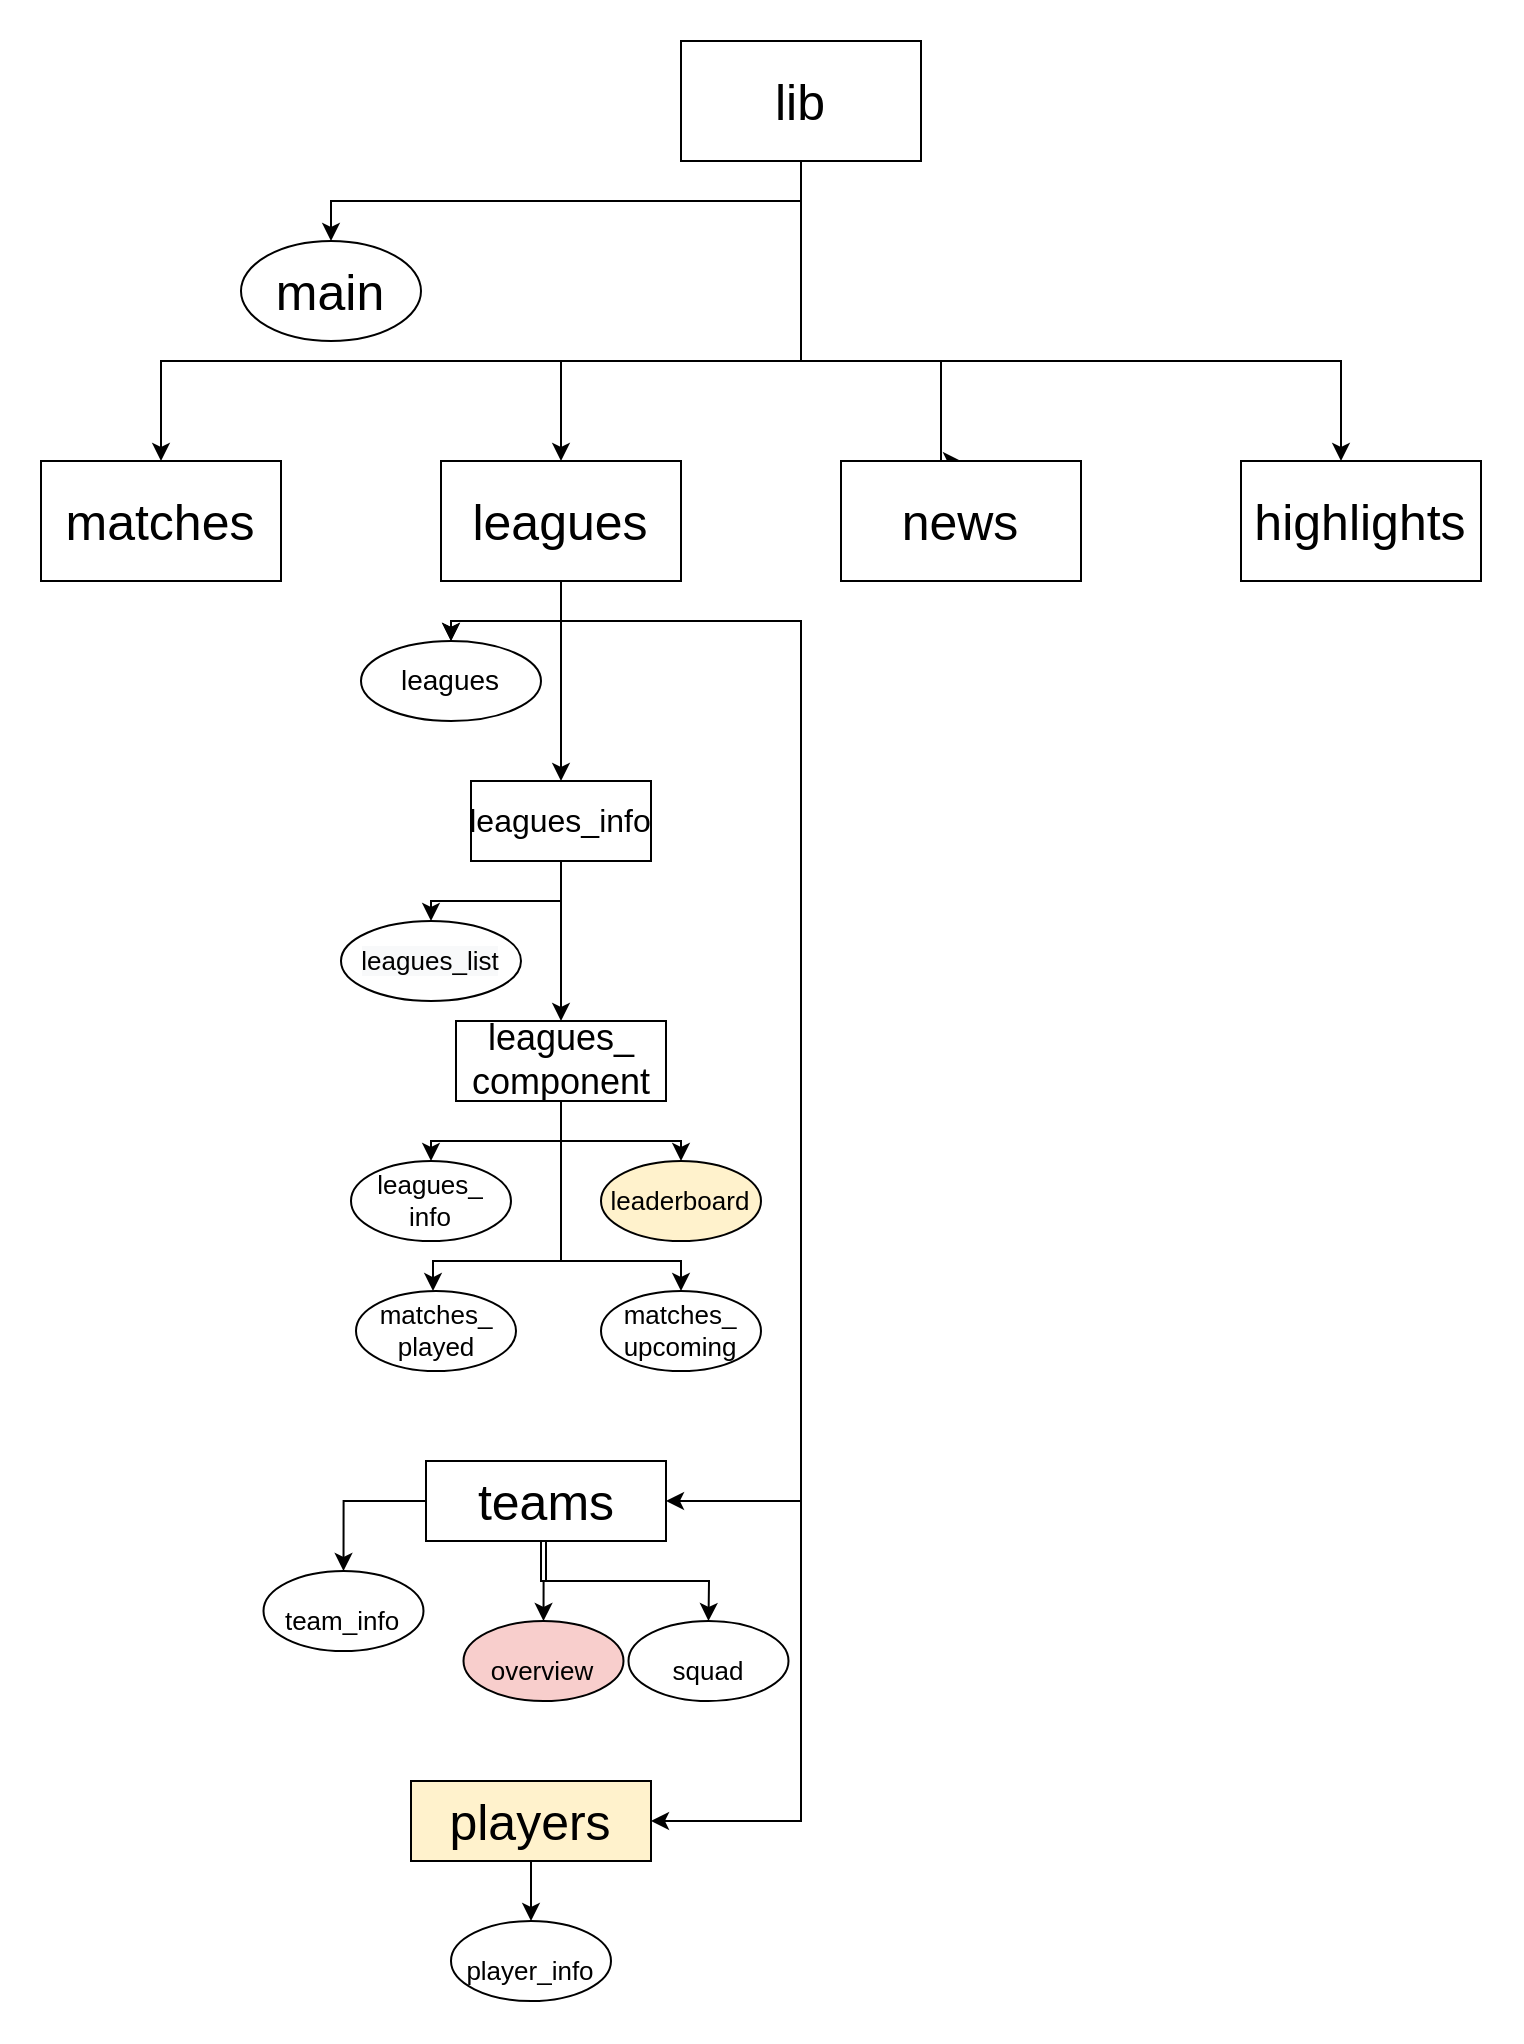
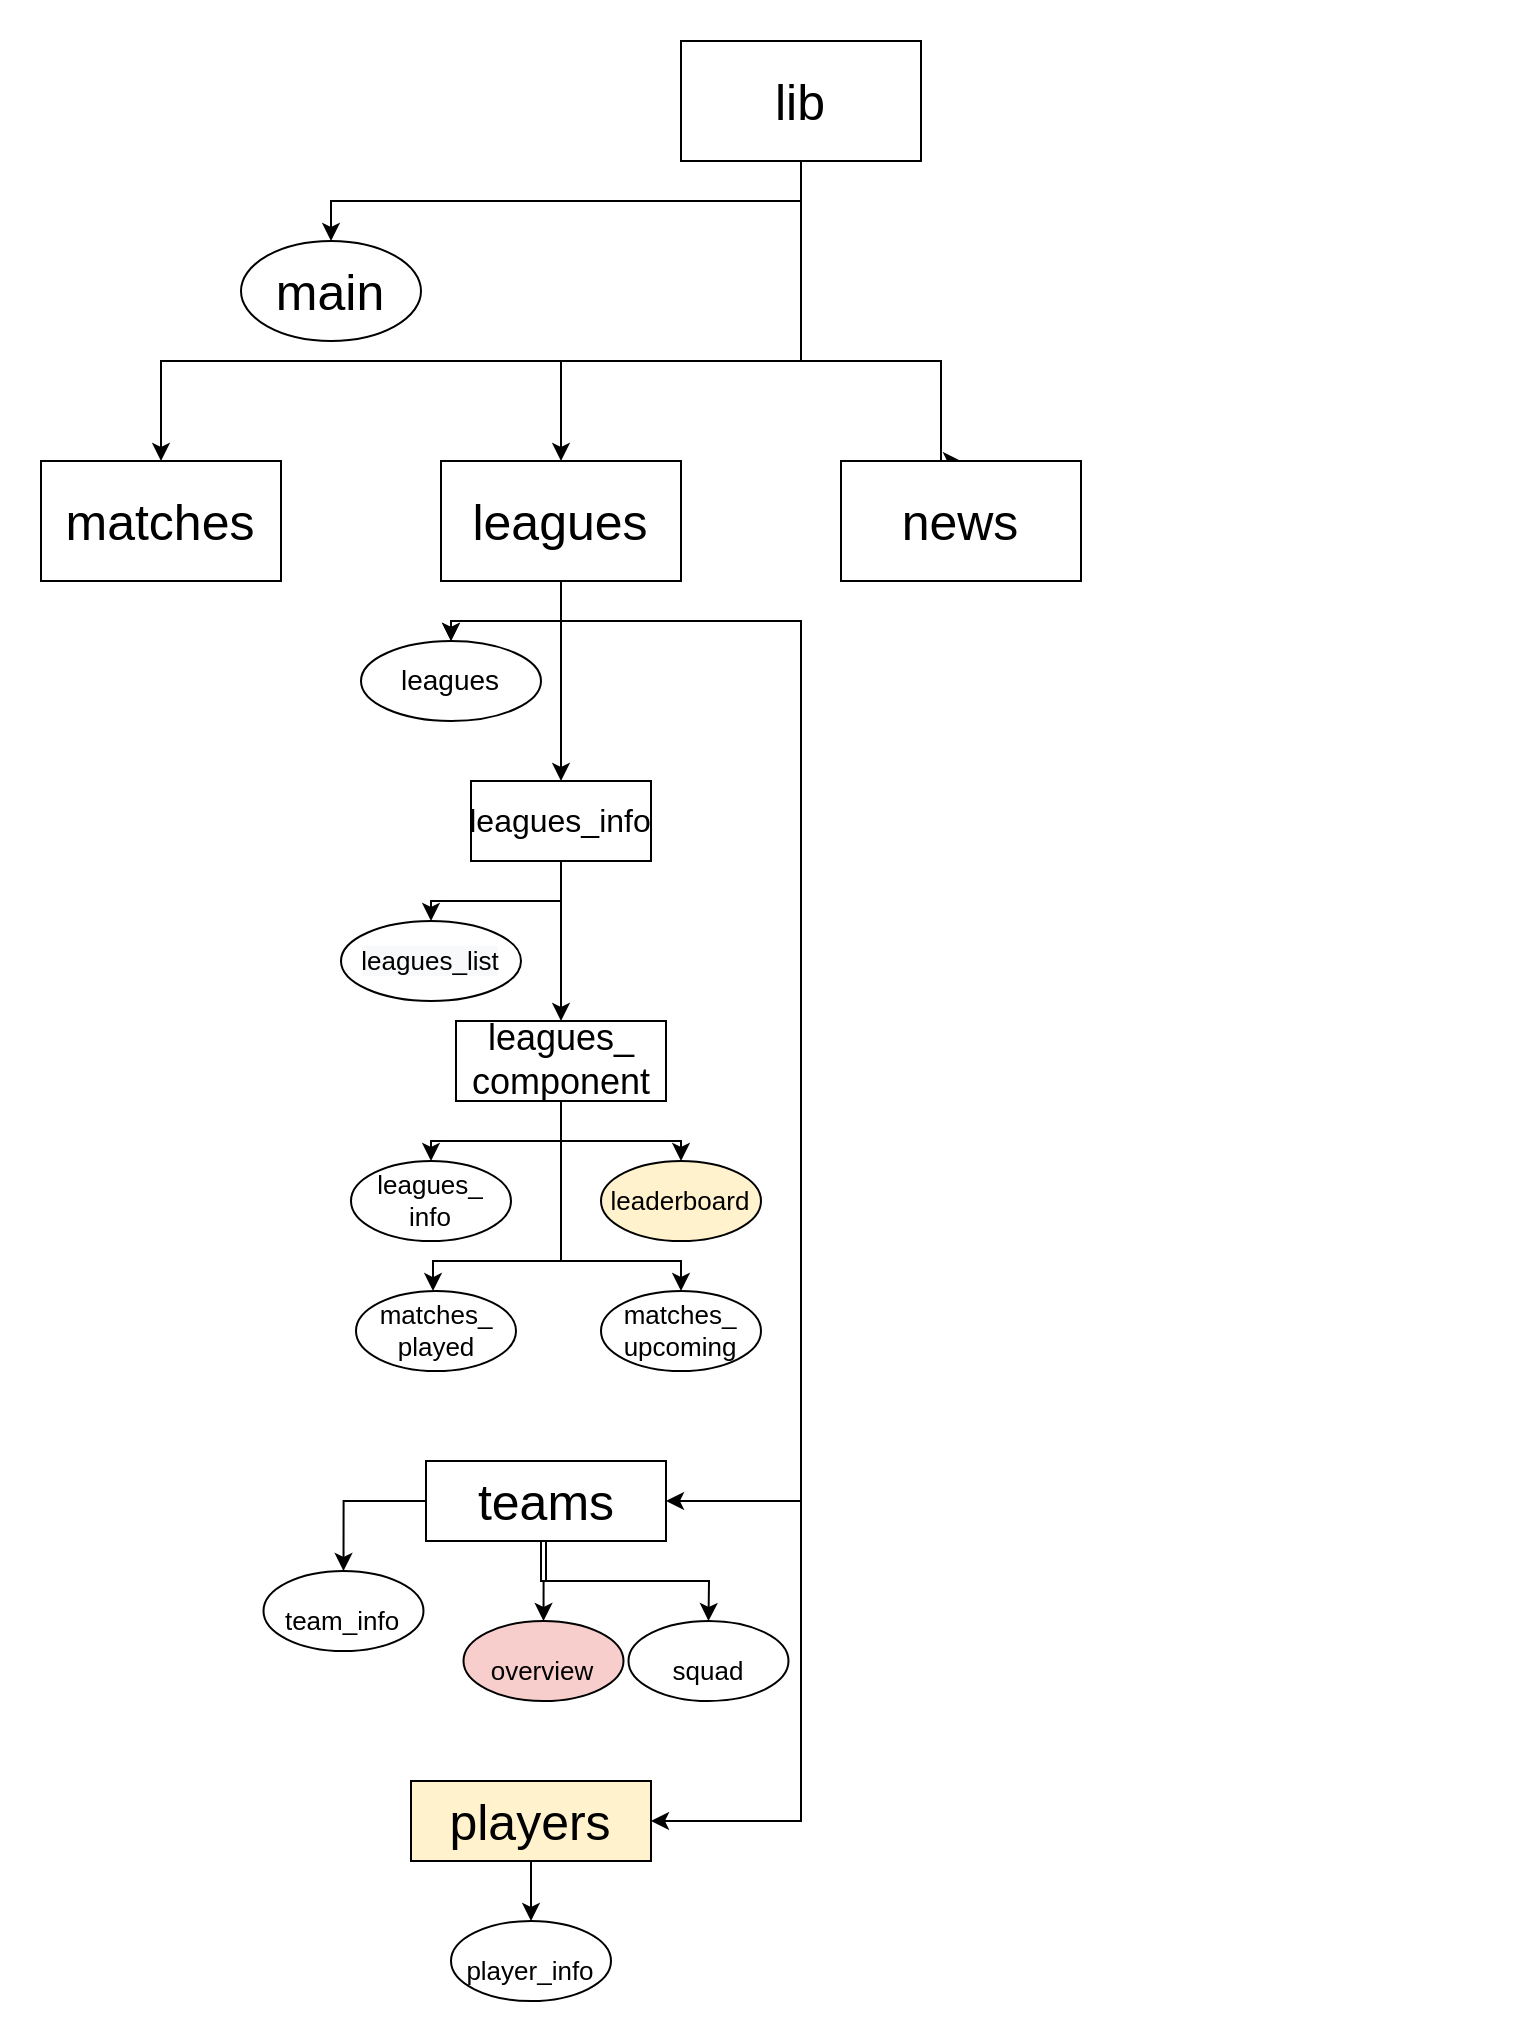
(1186, 361) -> none
(1361, 521) -> none
